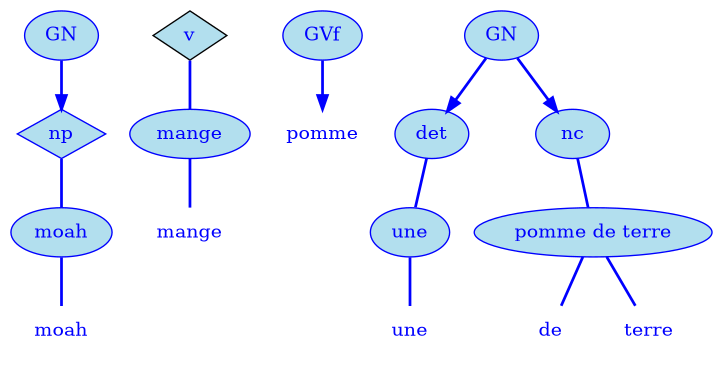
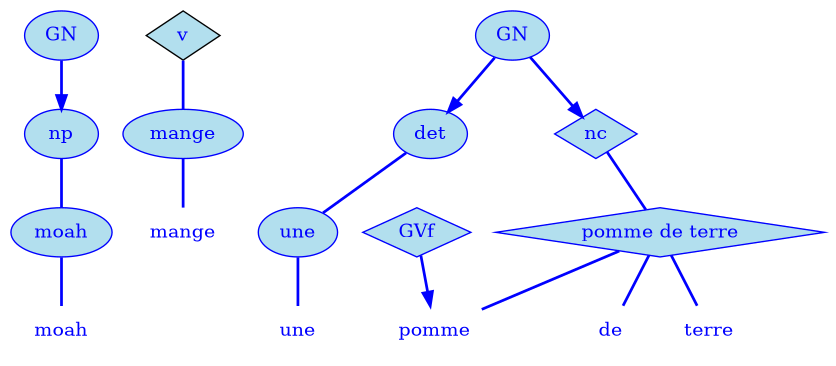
(323, 36) -> (417, 232)
(62, 134) -> (62, 134)
(573, 134) -> (596, 134)
(593, 232) -> (660, 232)
none -> (551, 280)
